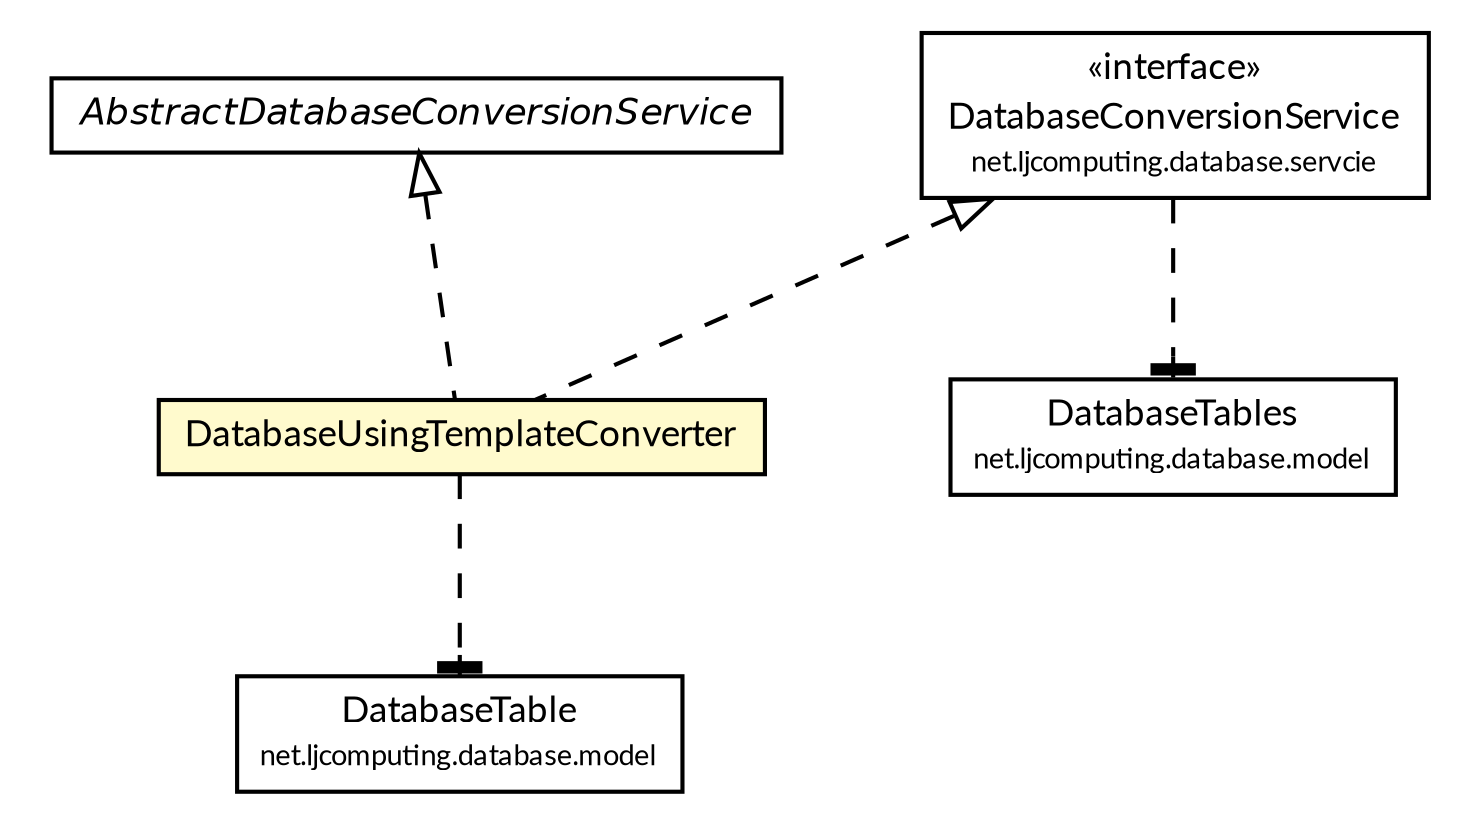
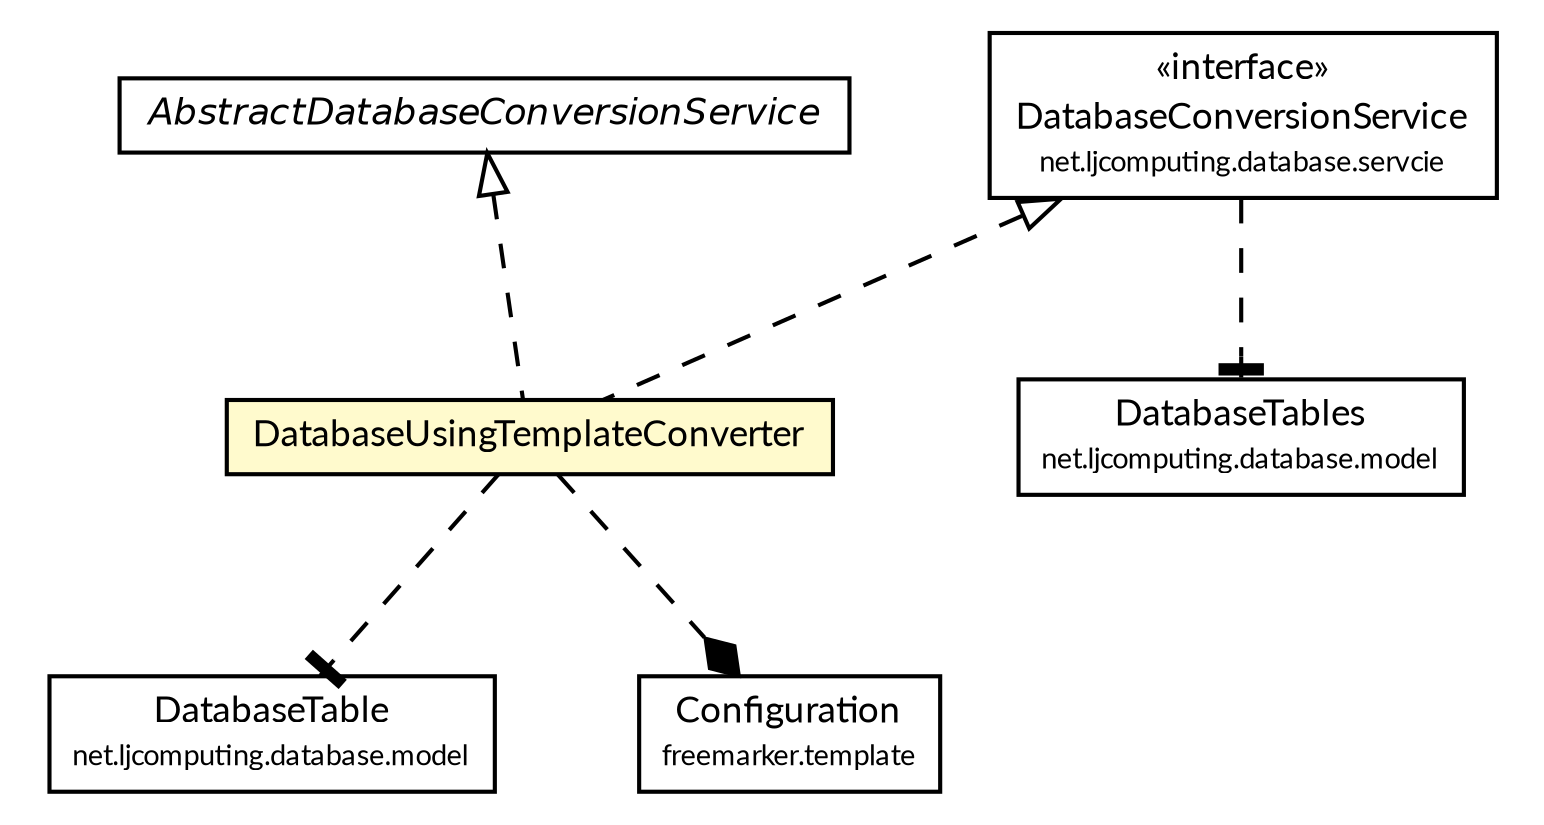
none -> (788, 734)
